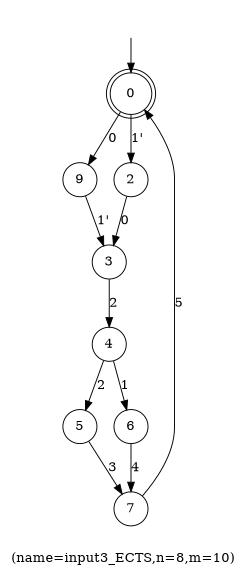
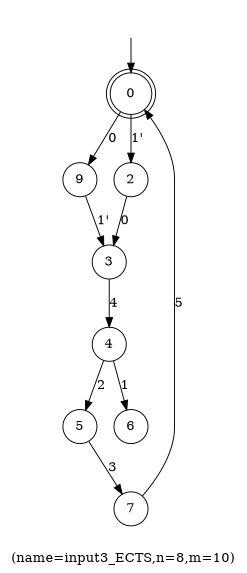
(114, 303) -> (114, 303)
(131, 463) -> none
